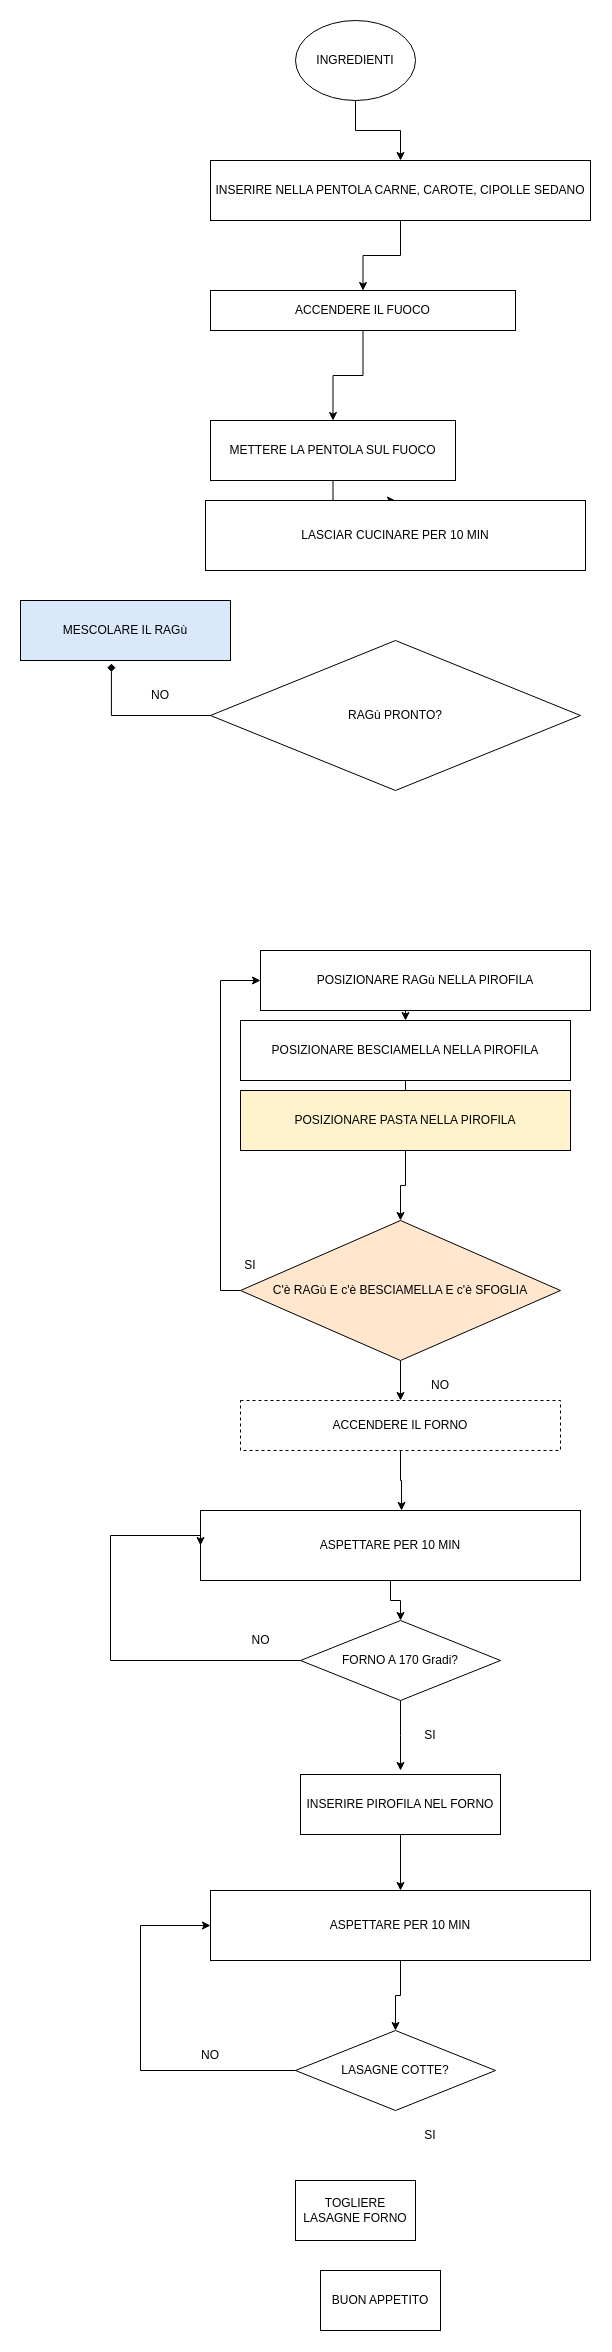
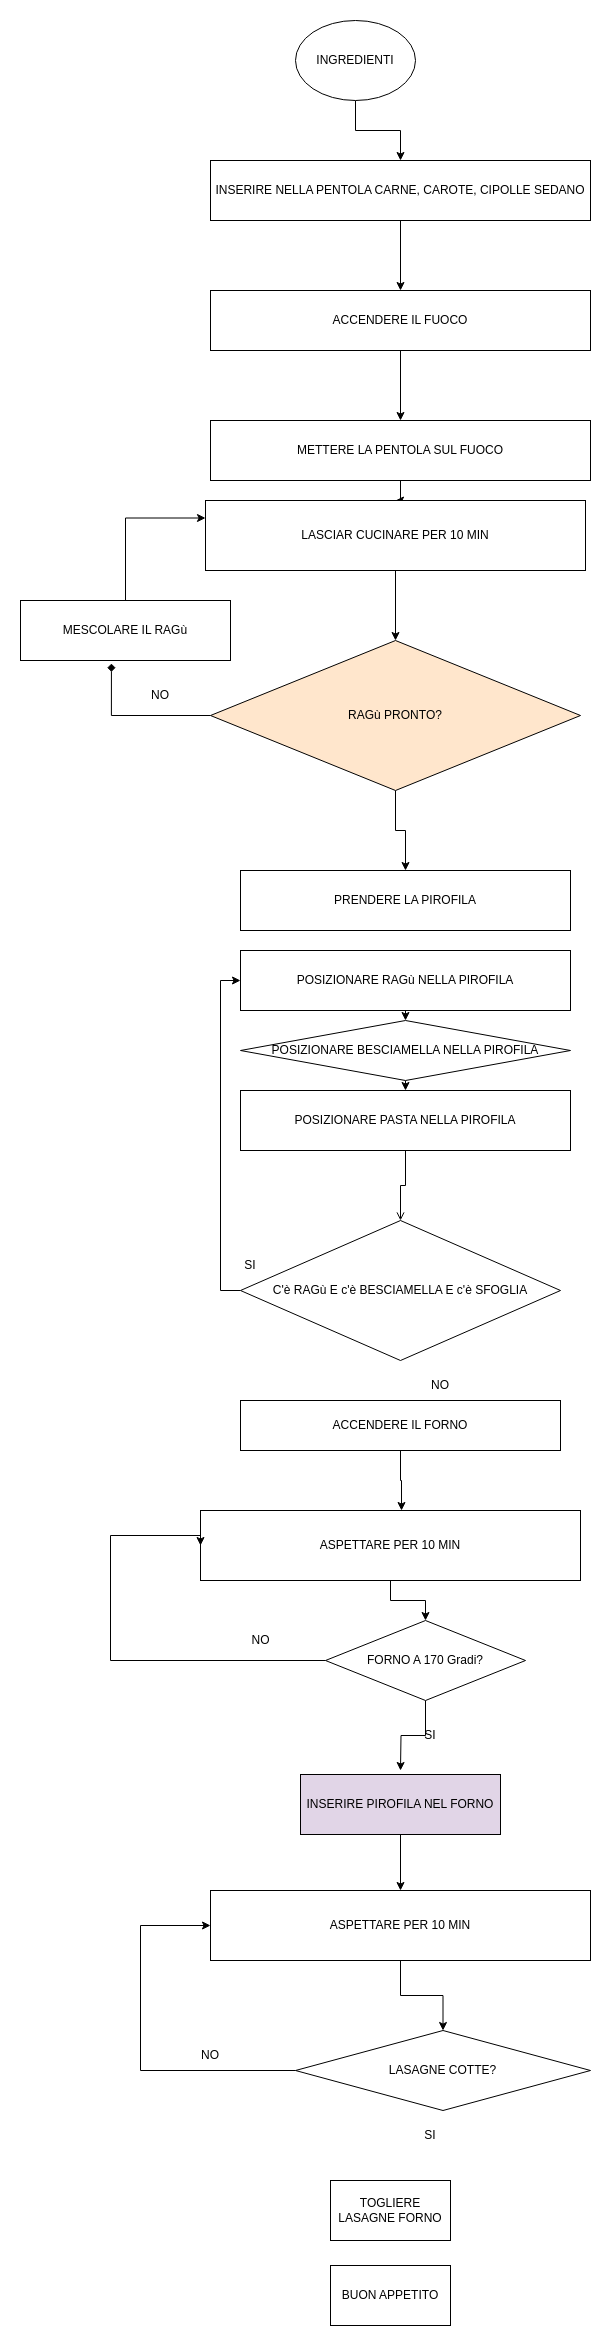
(363, 311) -> (401, 321)
(333, 451) -> (401, 451)
none -> (126, 523)
none -> (396, 602)
(126, 631) -> (126, 631)
(396, 716) -> (396, 716)
none -> (397, 831)
none -> (406, 901)
(426, 981) -> (406, 981)
(406, 1051) -> (406, 1051)
(406, 1085) -> (406, 1082)
(406, 1121) -> (406, 1121)
(401, 1212) -> (401, 1214)
(401, 1291) -> (401, 1291)
(401, 1377) -> none
(401, 1426) -> (401, 1426)
(401, 1661) -> (426, 1661)
(401, 1805) -> (401, 1805)
(396, 2071) -> (443, 2071)
(356, 2211) -> (391, 2211)
(381, 2301) -> (391, 2296)
